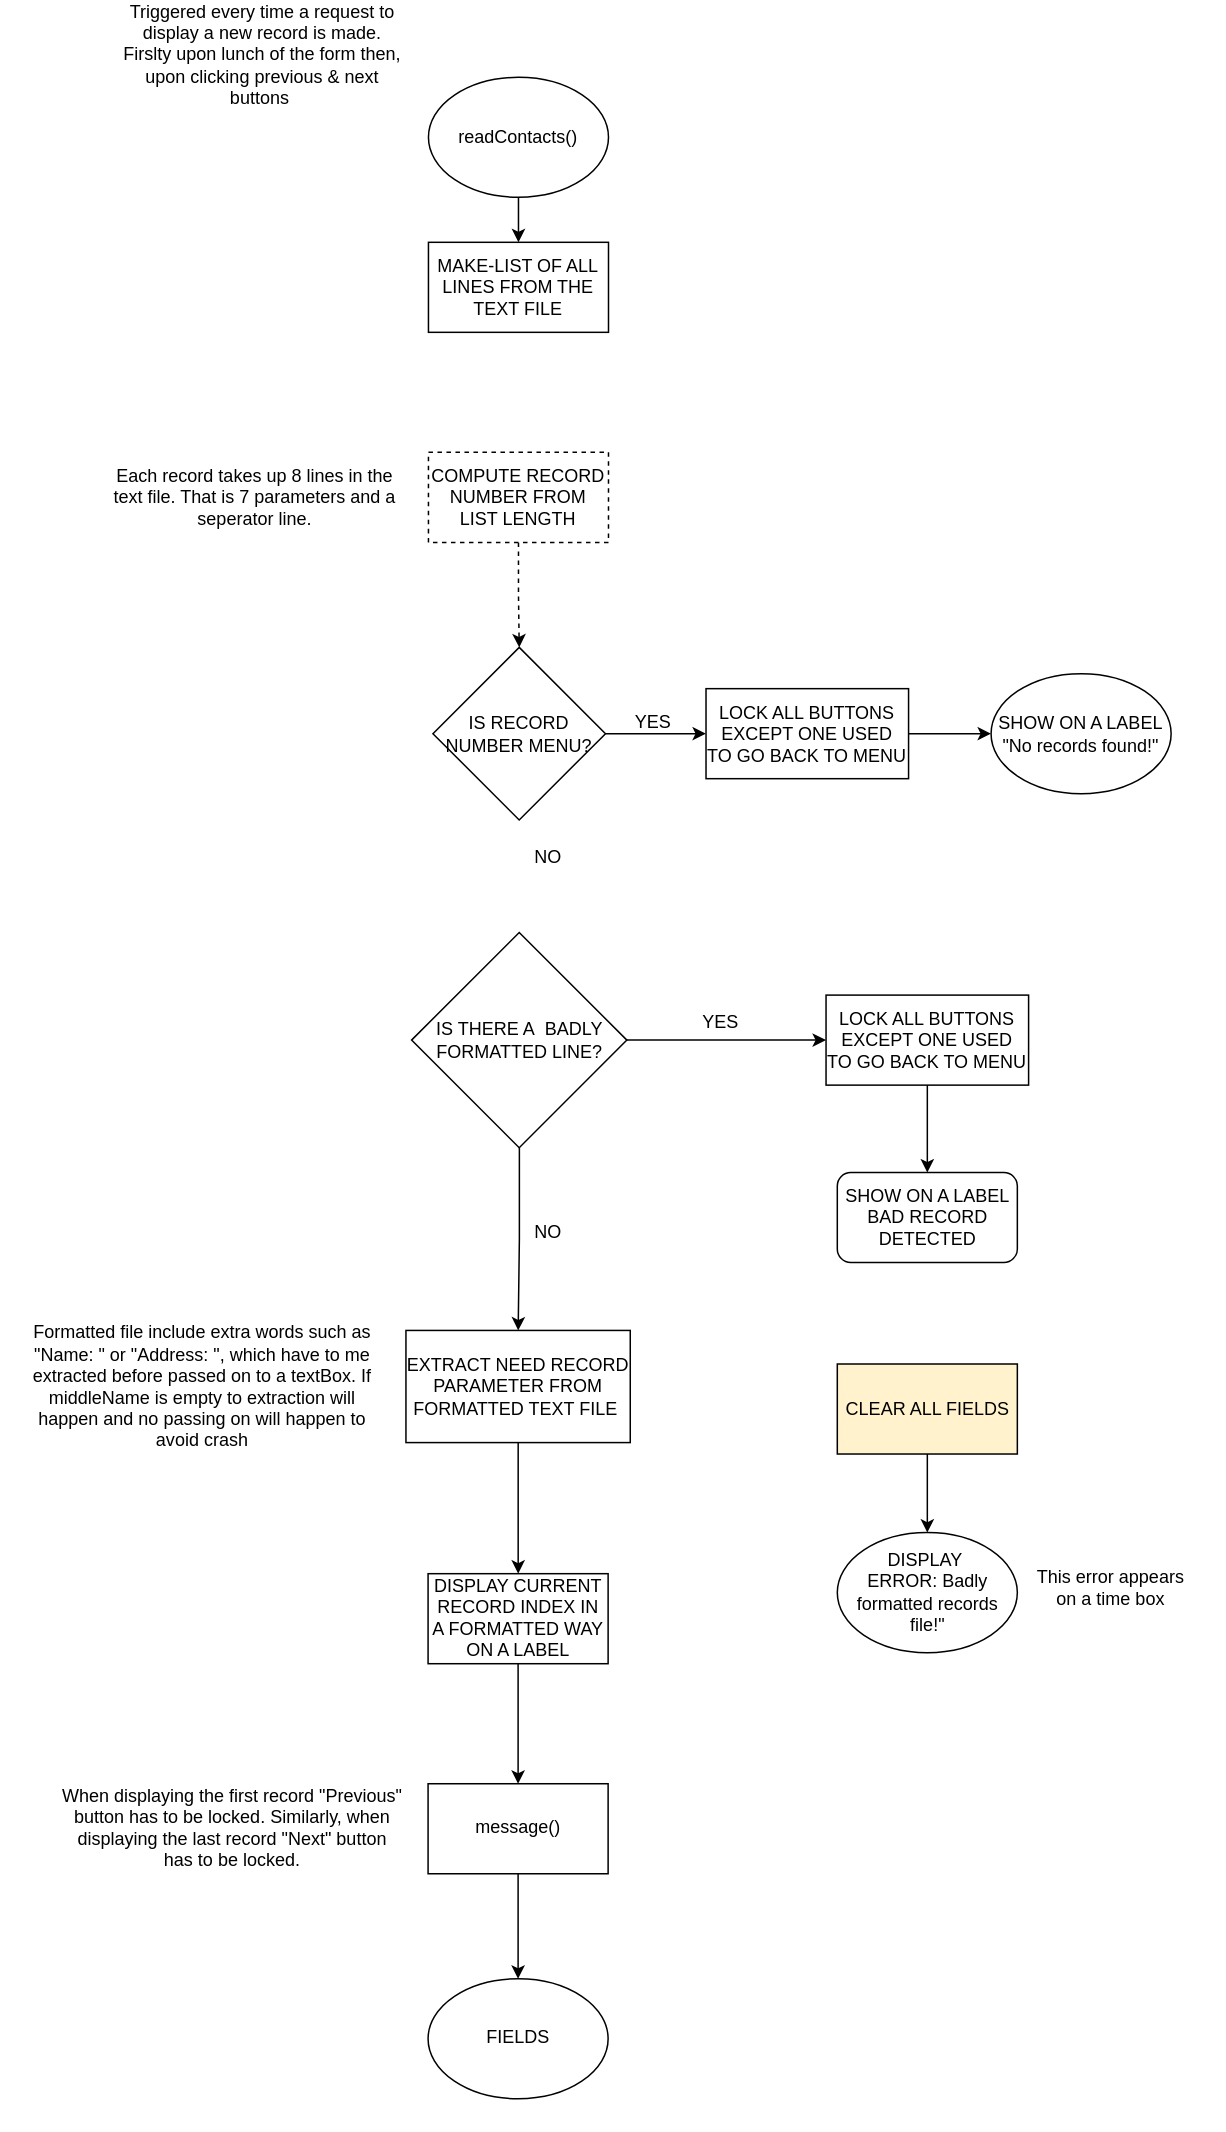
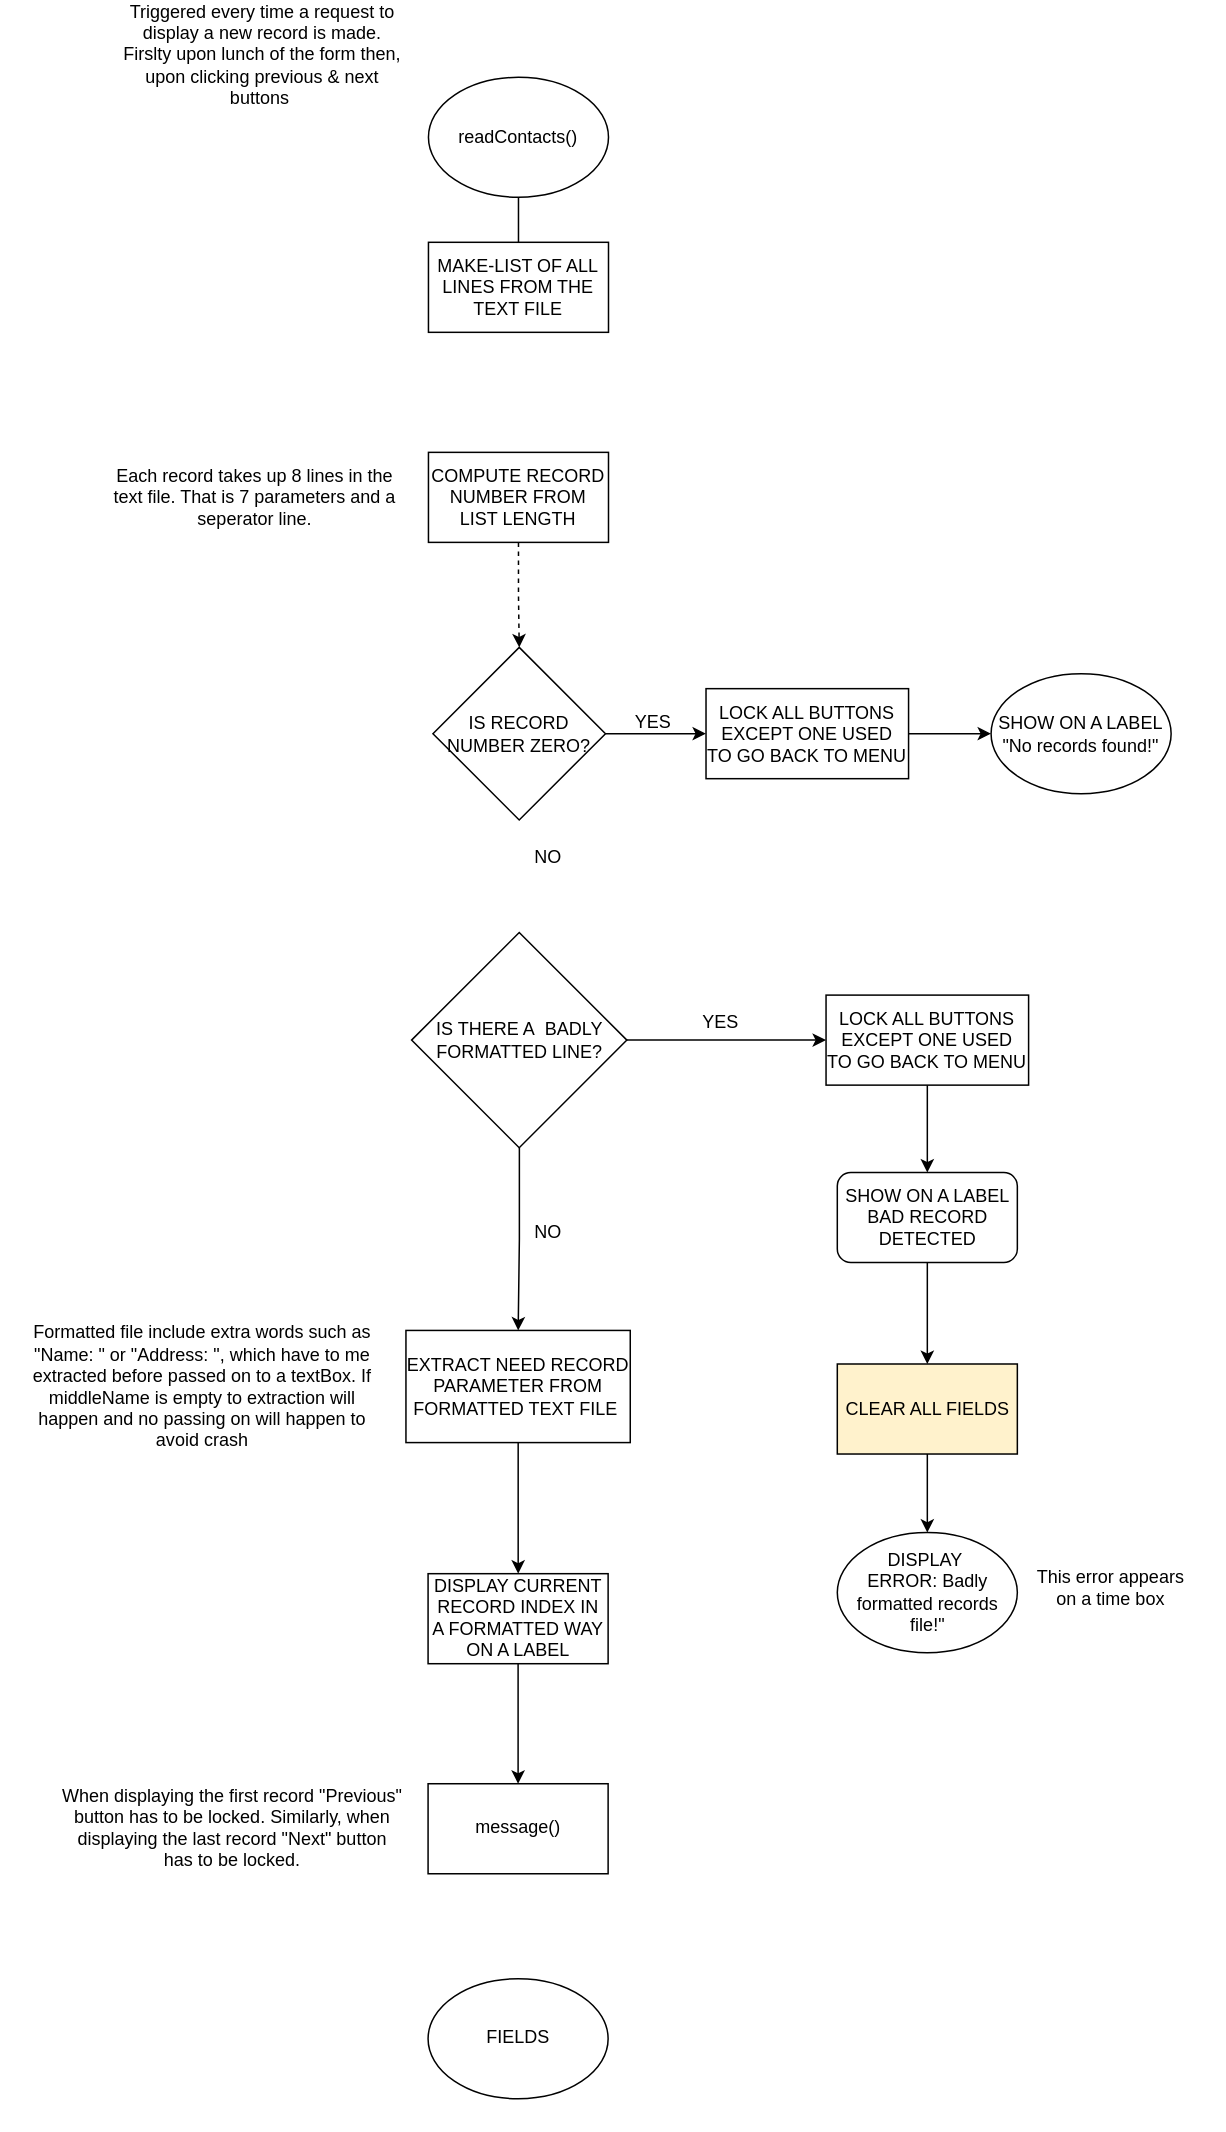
(518, 231) -> (518, 235)
(518, 497) -> (518, 497)
(519, 734) -> (519, 734)
none -> (927, 1308)
(518, 1921) -> none
